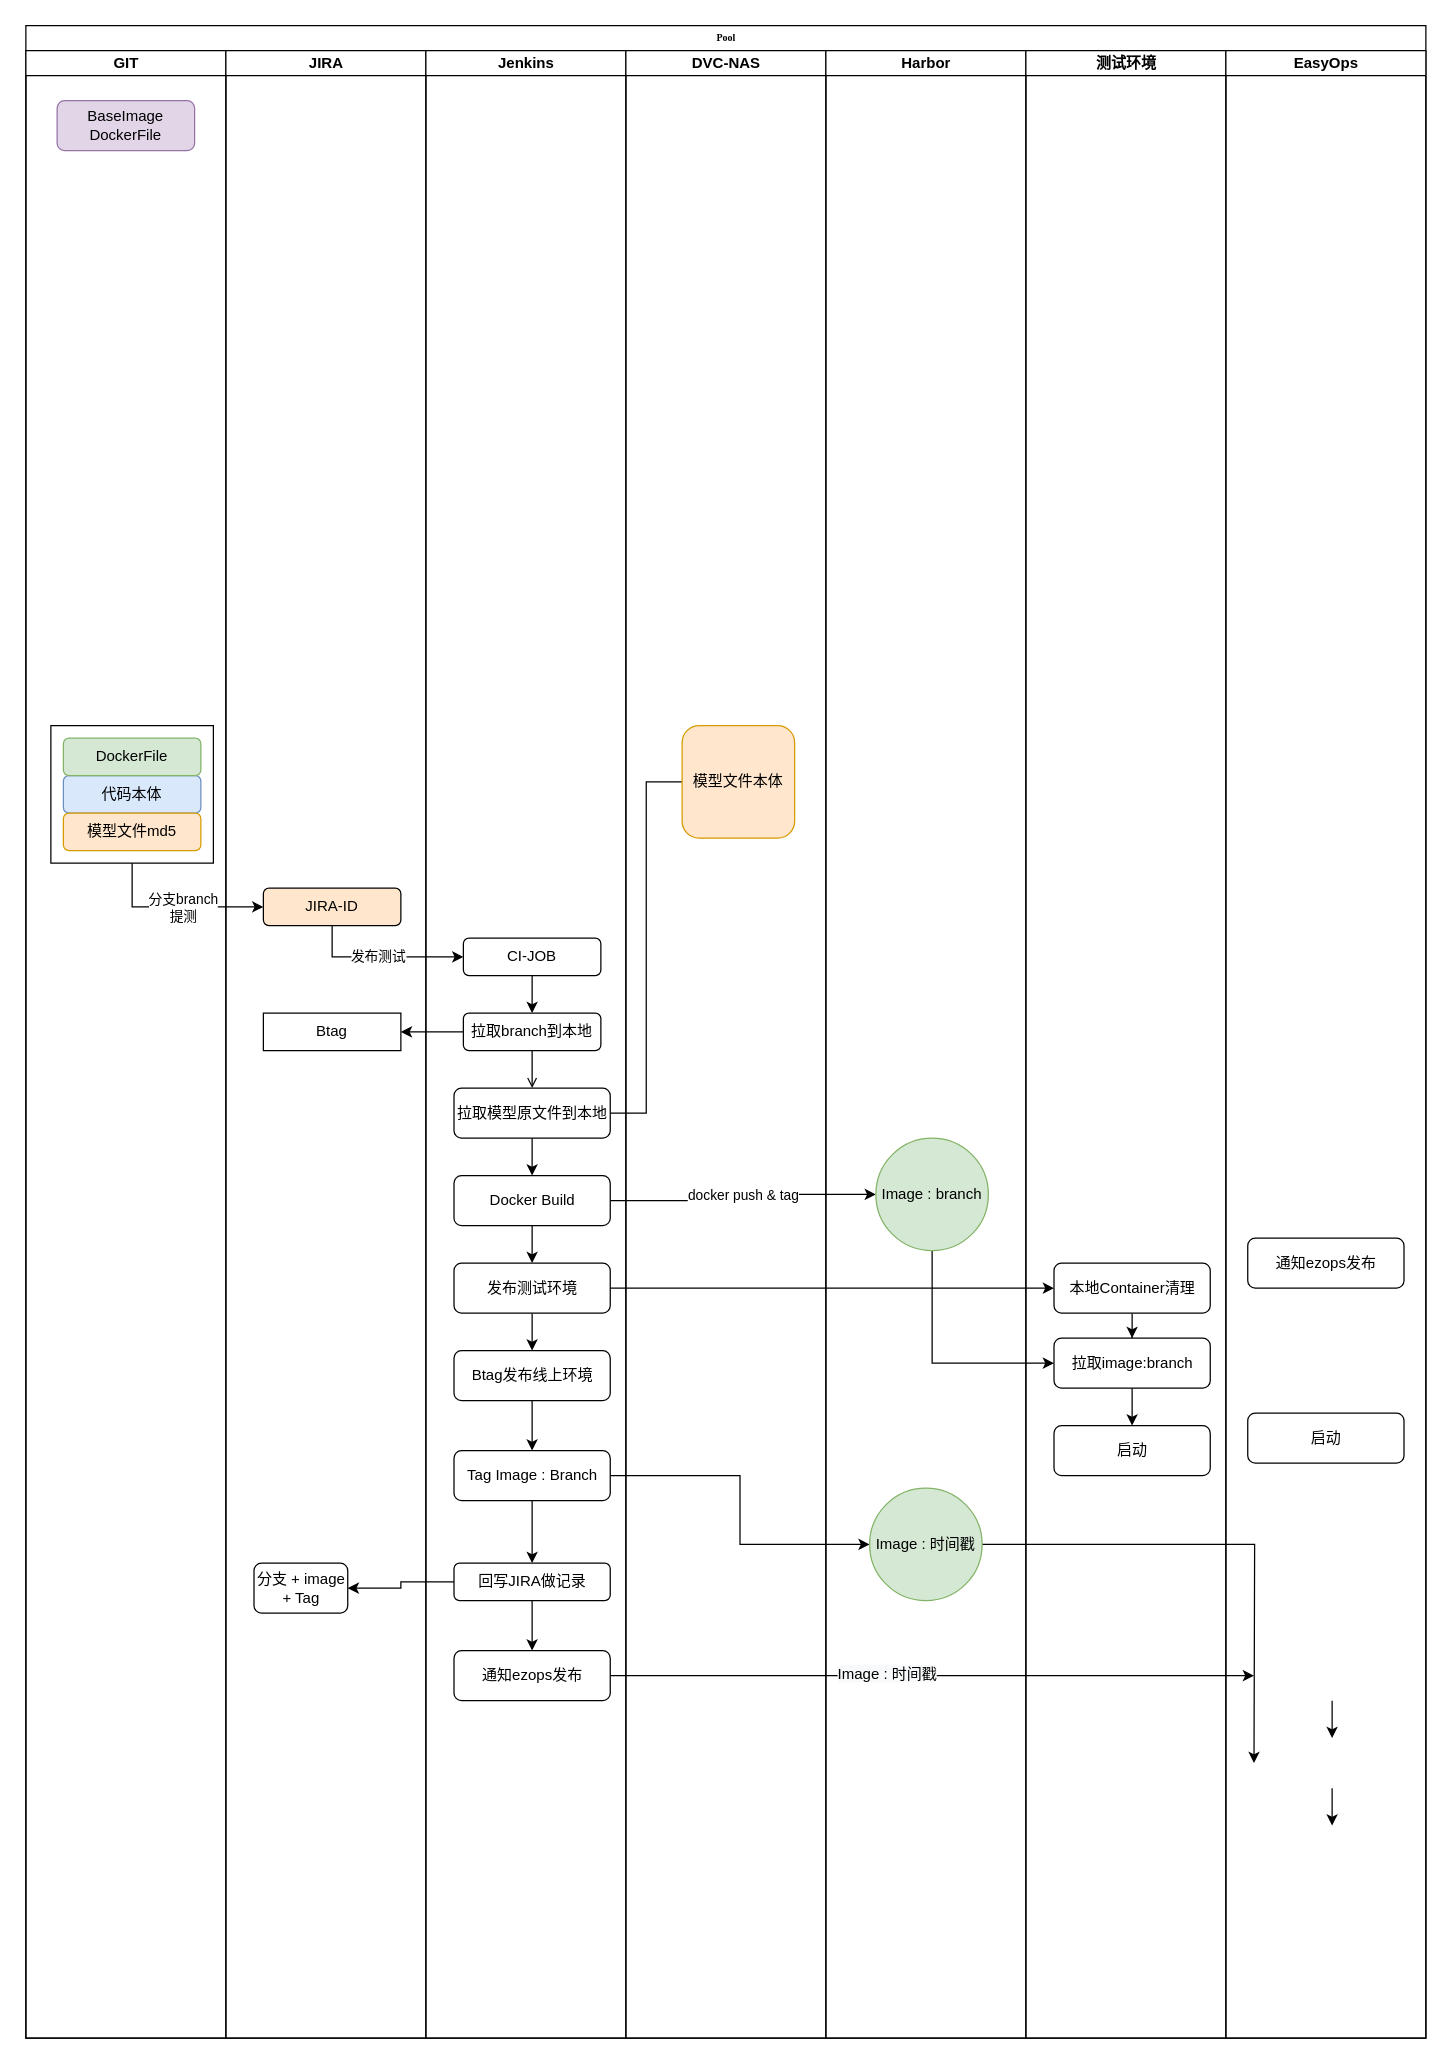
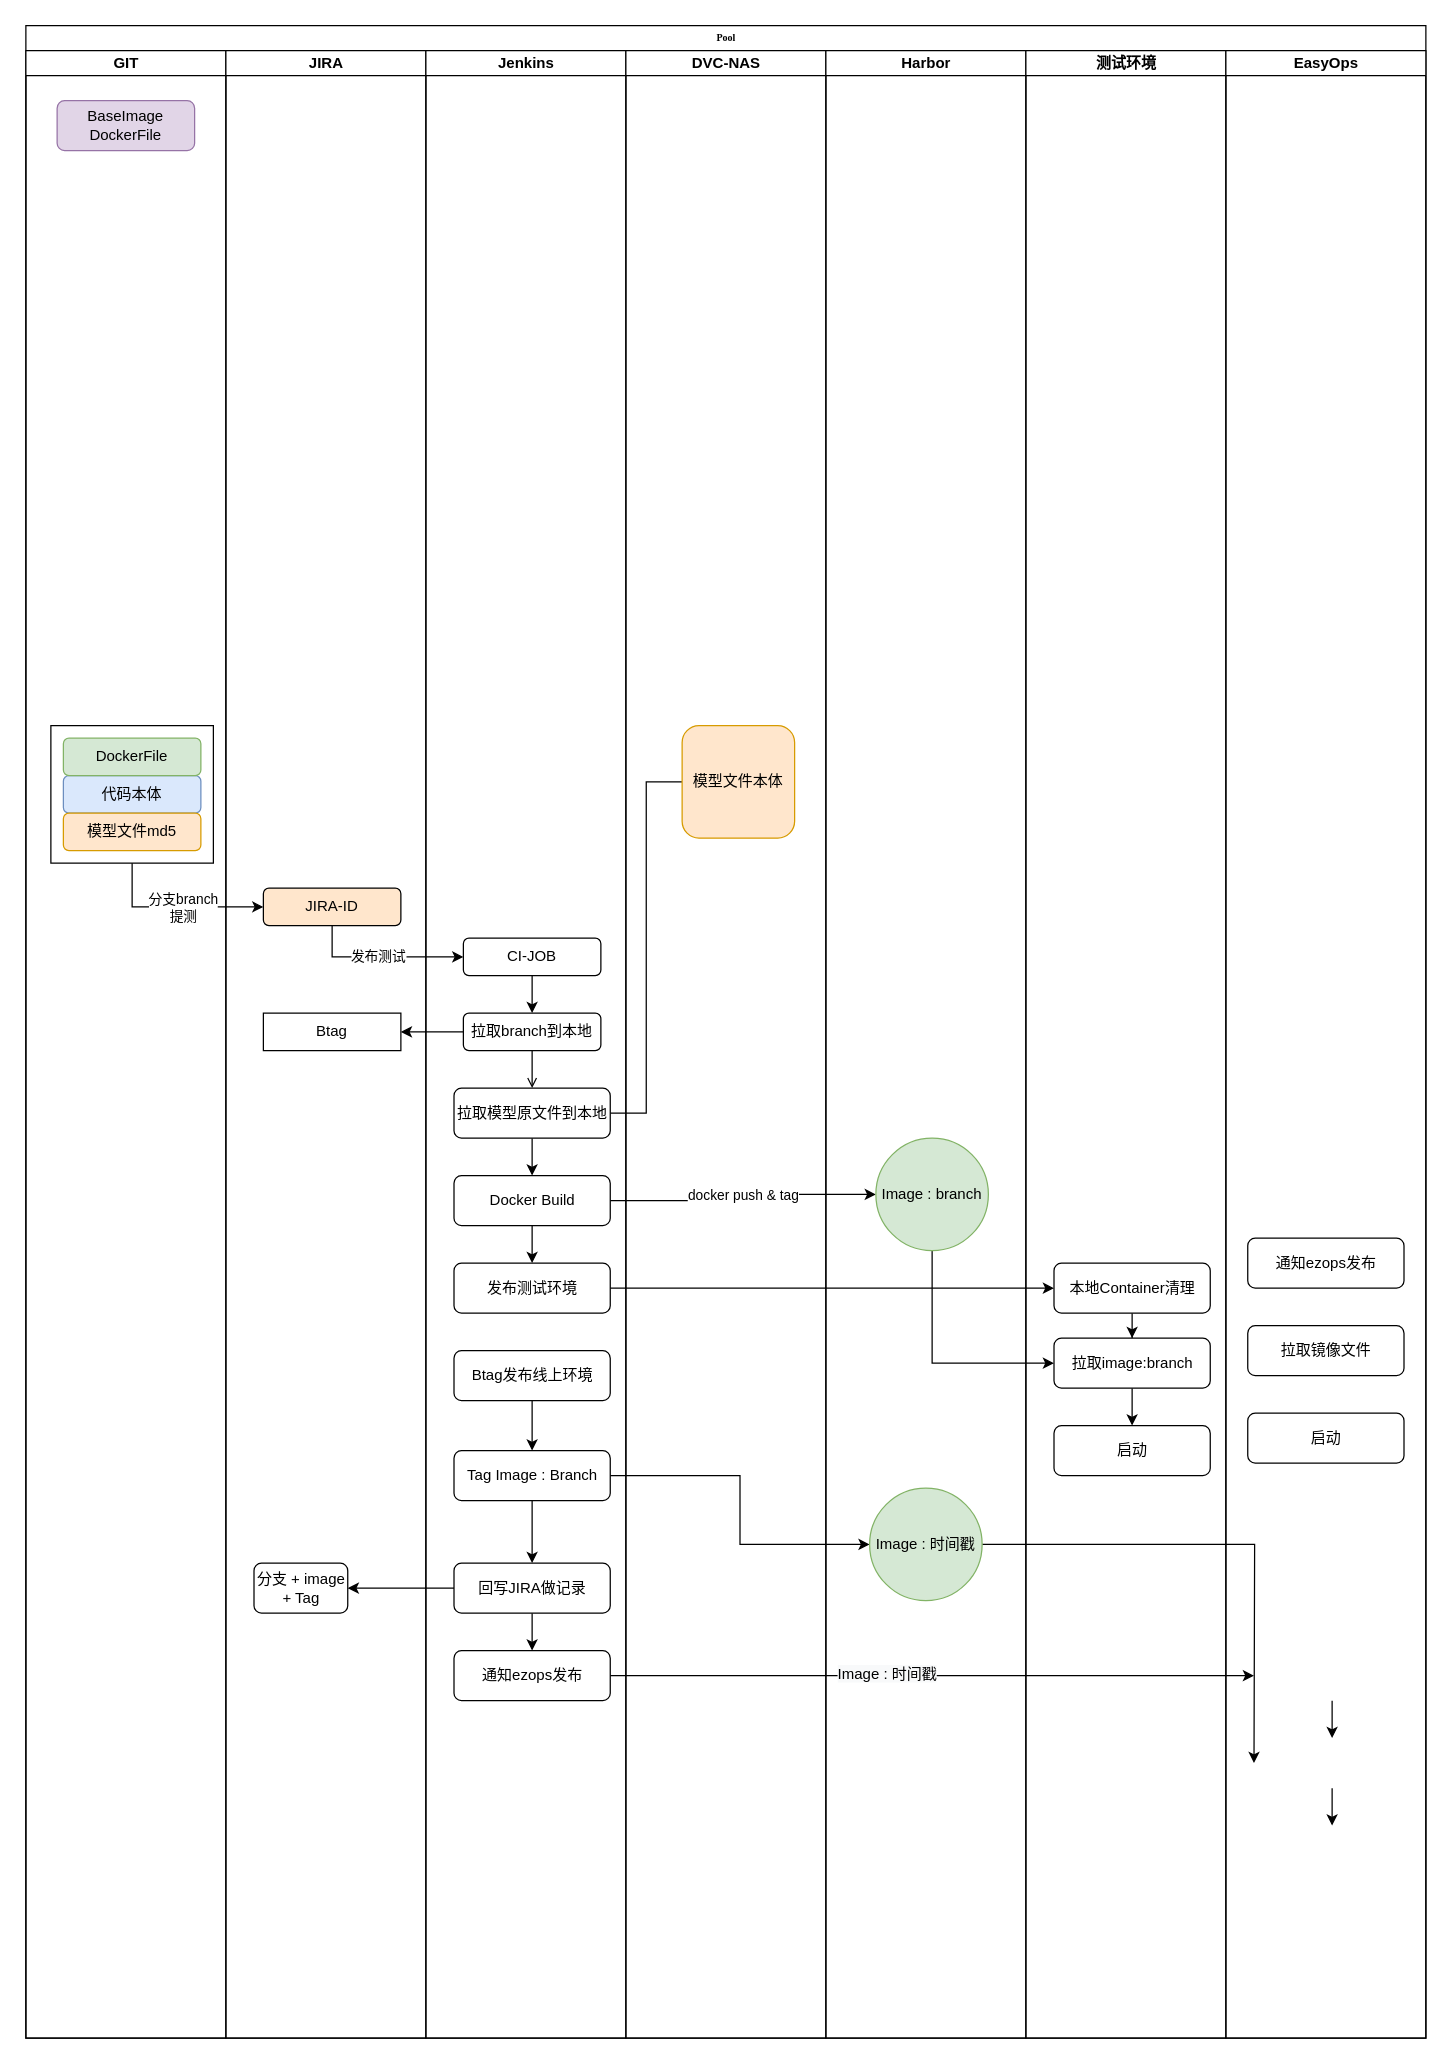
(532, 1336) -> none
none -> (1326, 1351)
(532, 1582) -> (532, 1588)
